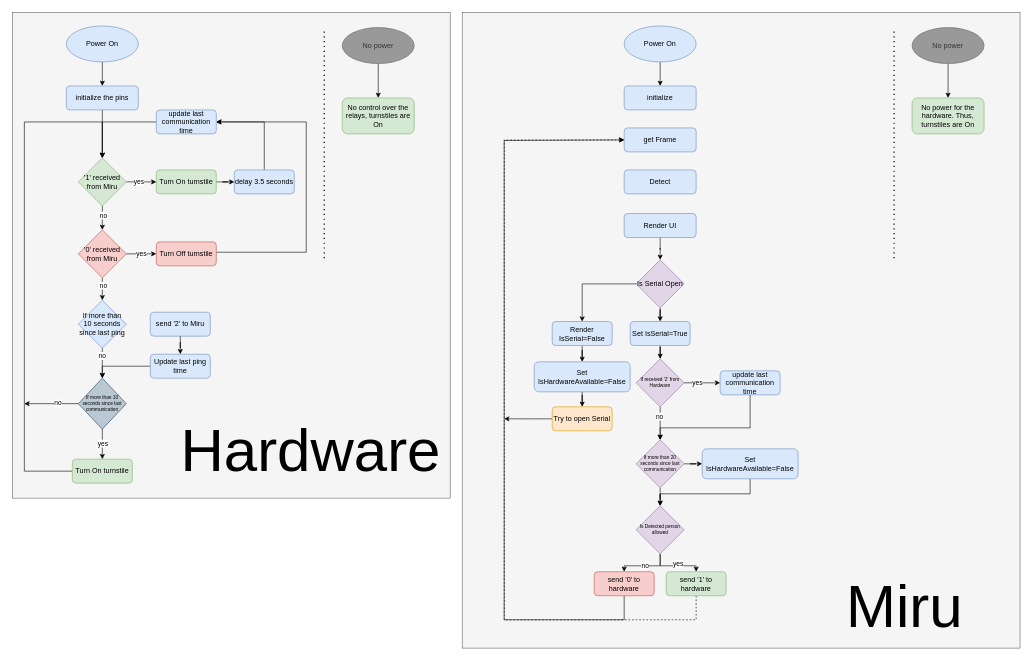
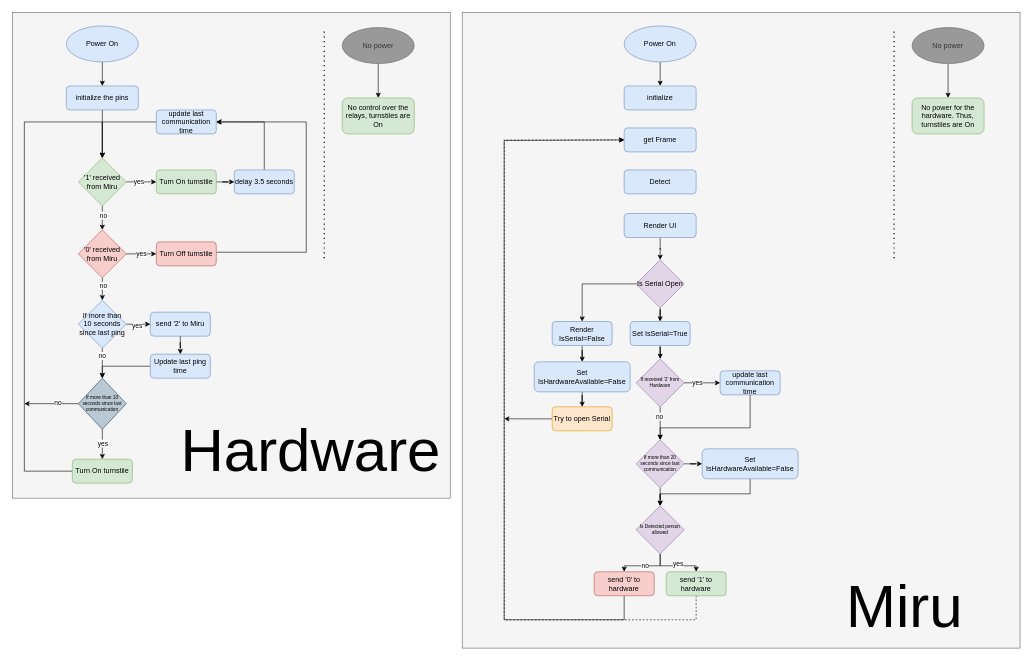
none -> (138, 324)
